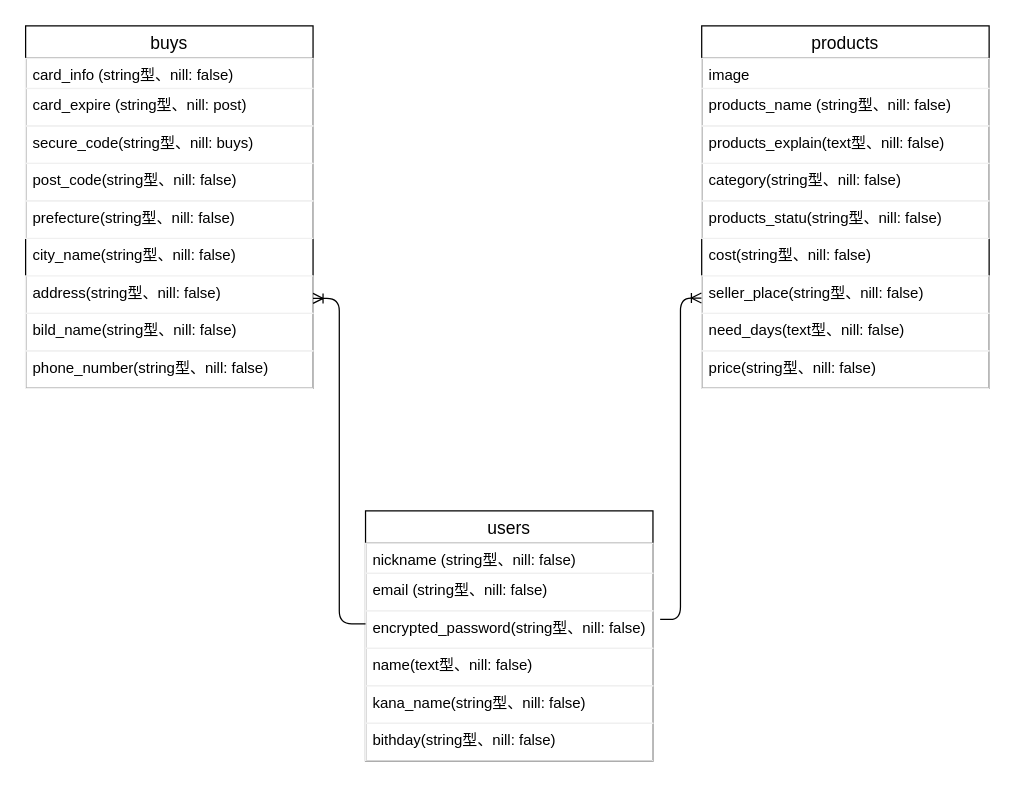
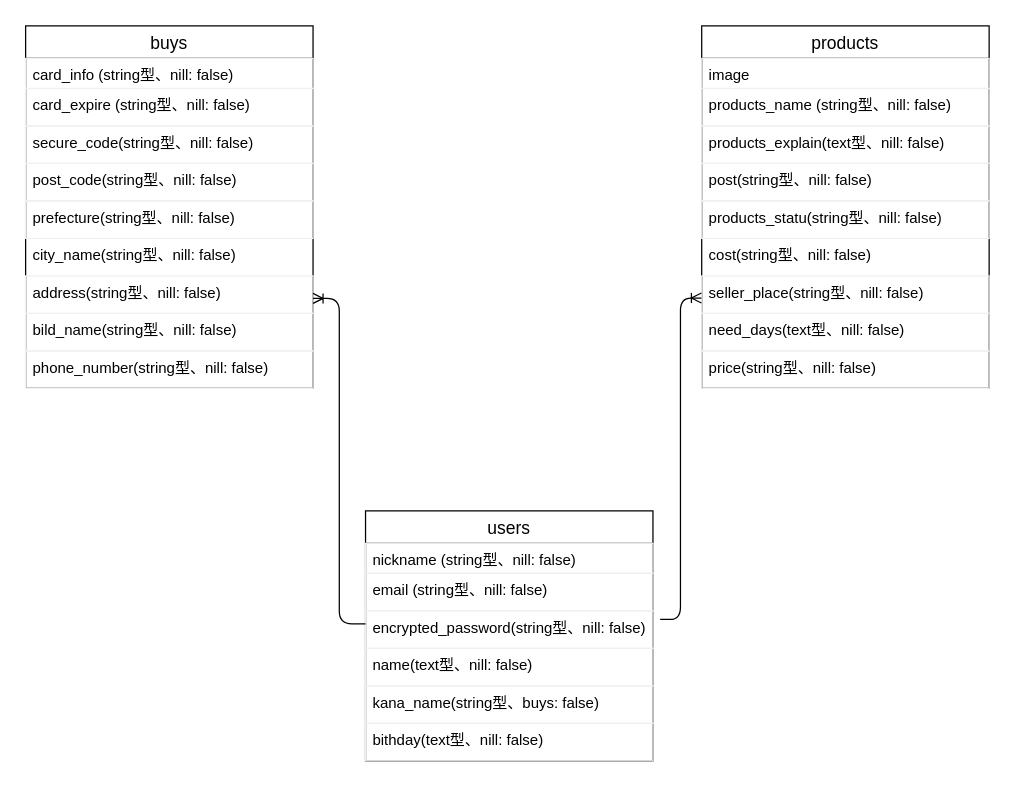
(158, 105) -> (160, 105)
(158, 143) -> (160, 143)
(824, 180) -> (807, 180)
(491, 703) -> (497, 703)
(481, 740) -> (475, 740)
